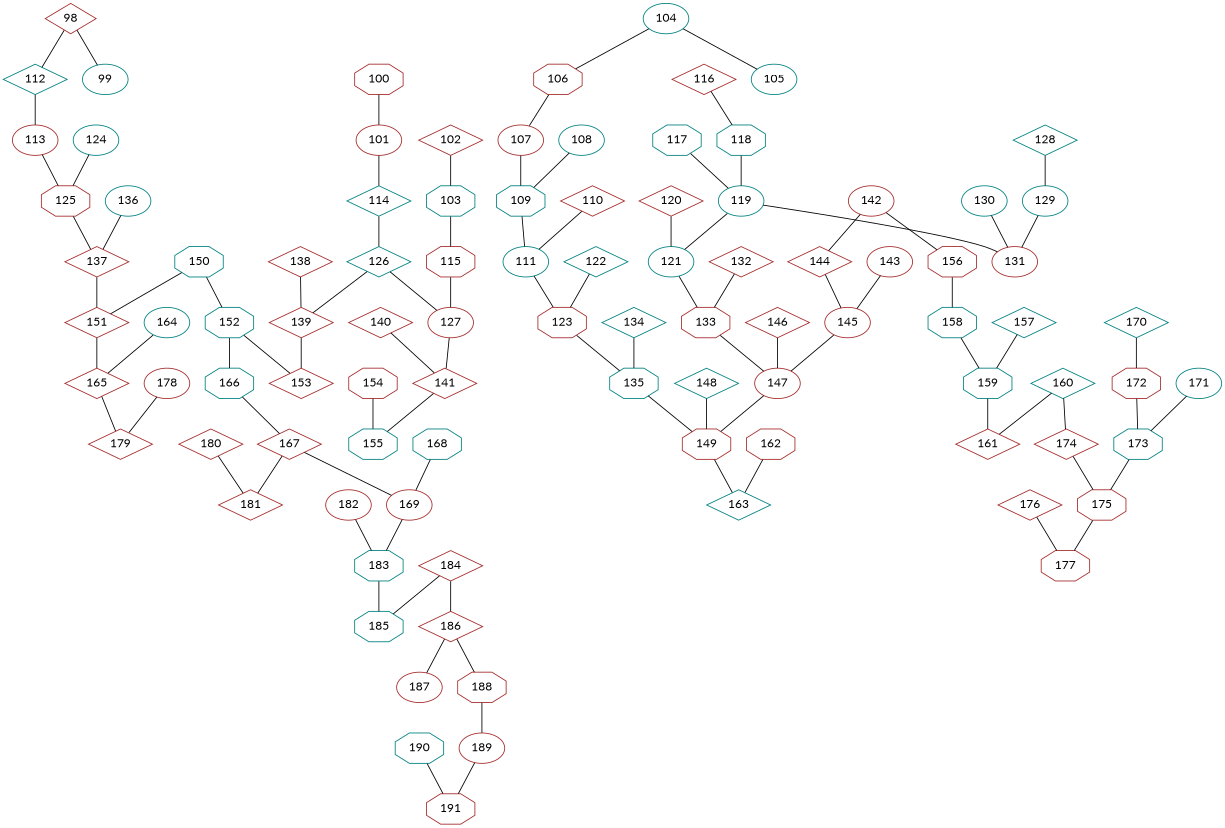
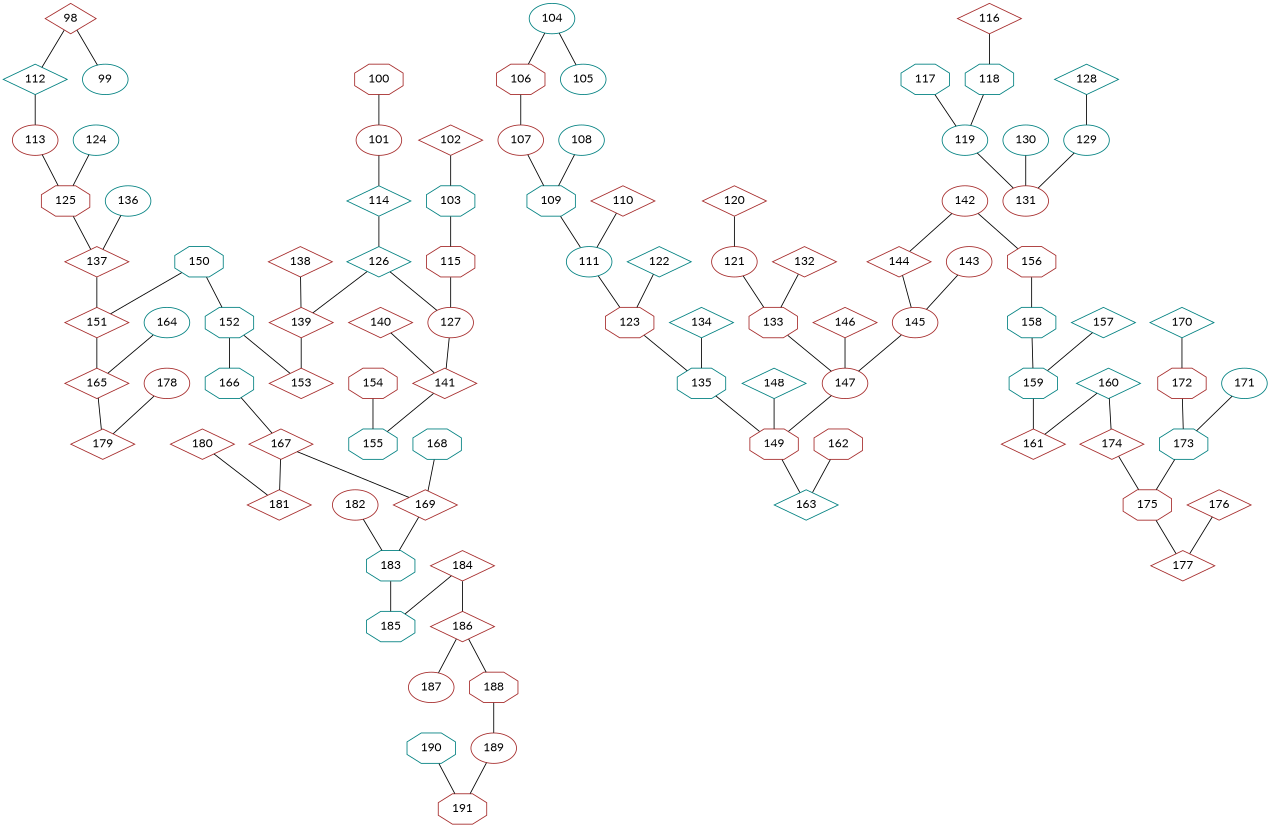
(706, 231) -> none
(671, 262) -> (734, 262)
(409, 505) -> (425, 505)
(1065, 566) -> (1183, 566)
